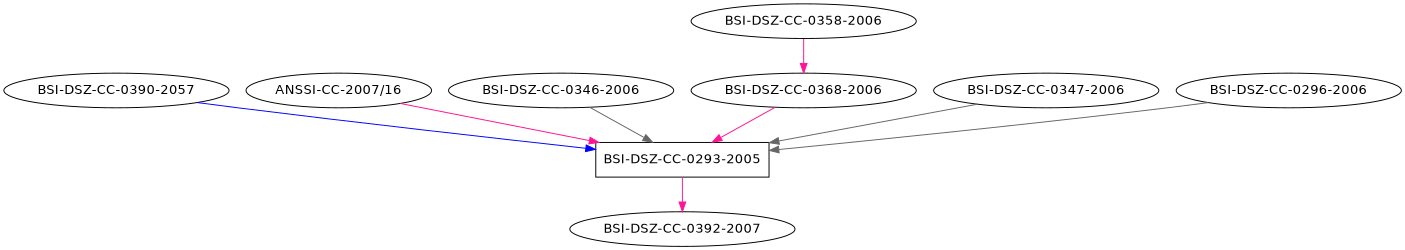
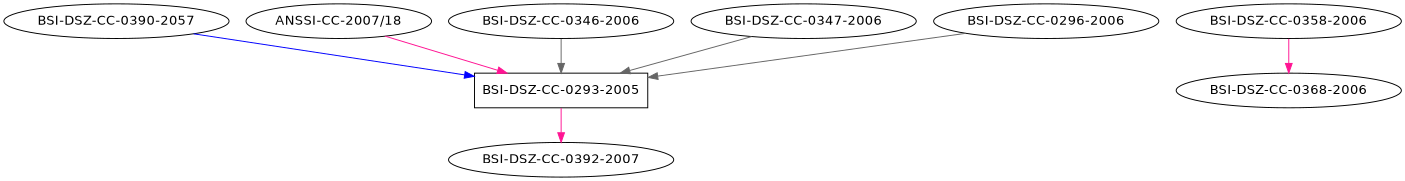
(339, 90) -> (339, 21)
(748, 122) -> none
